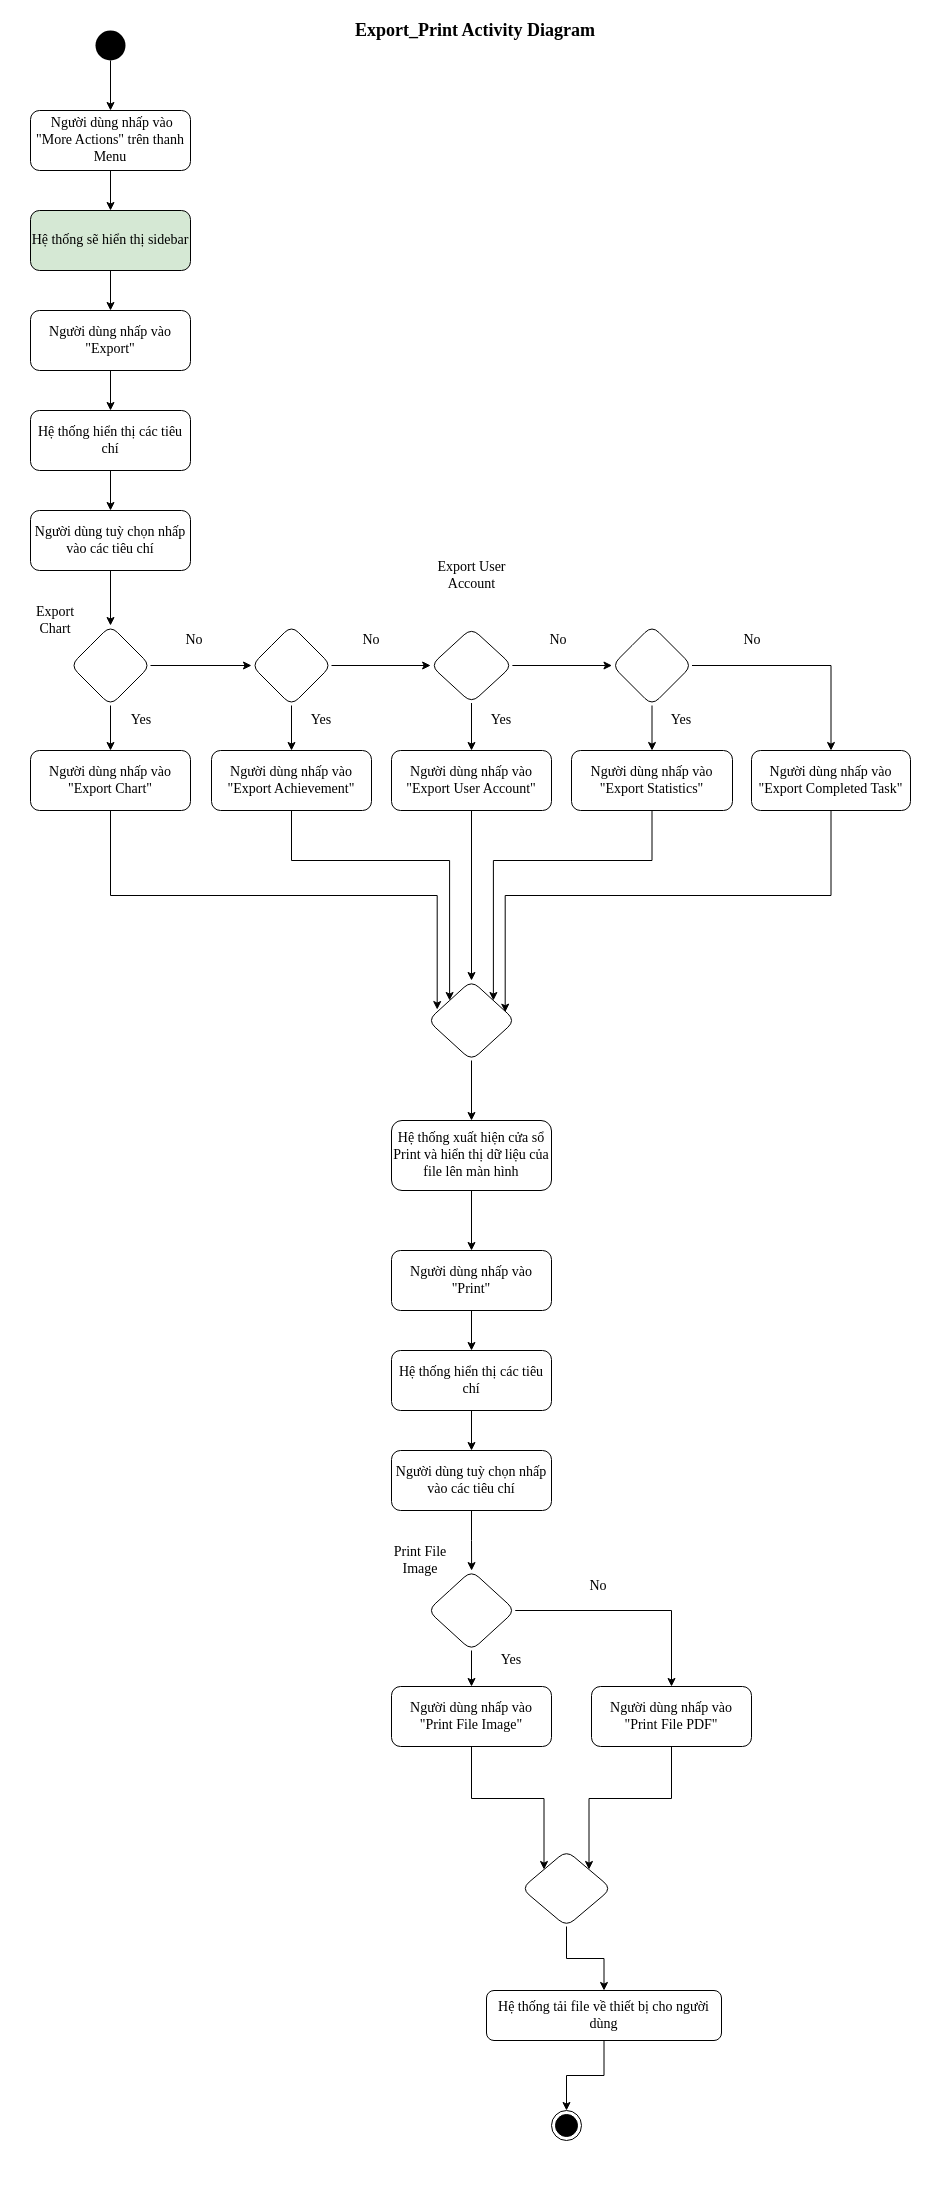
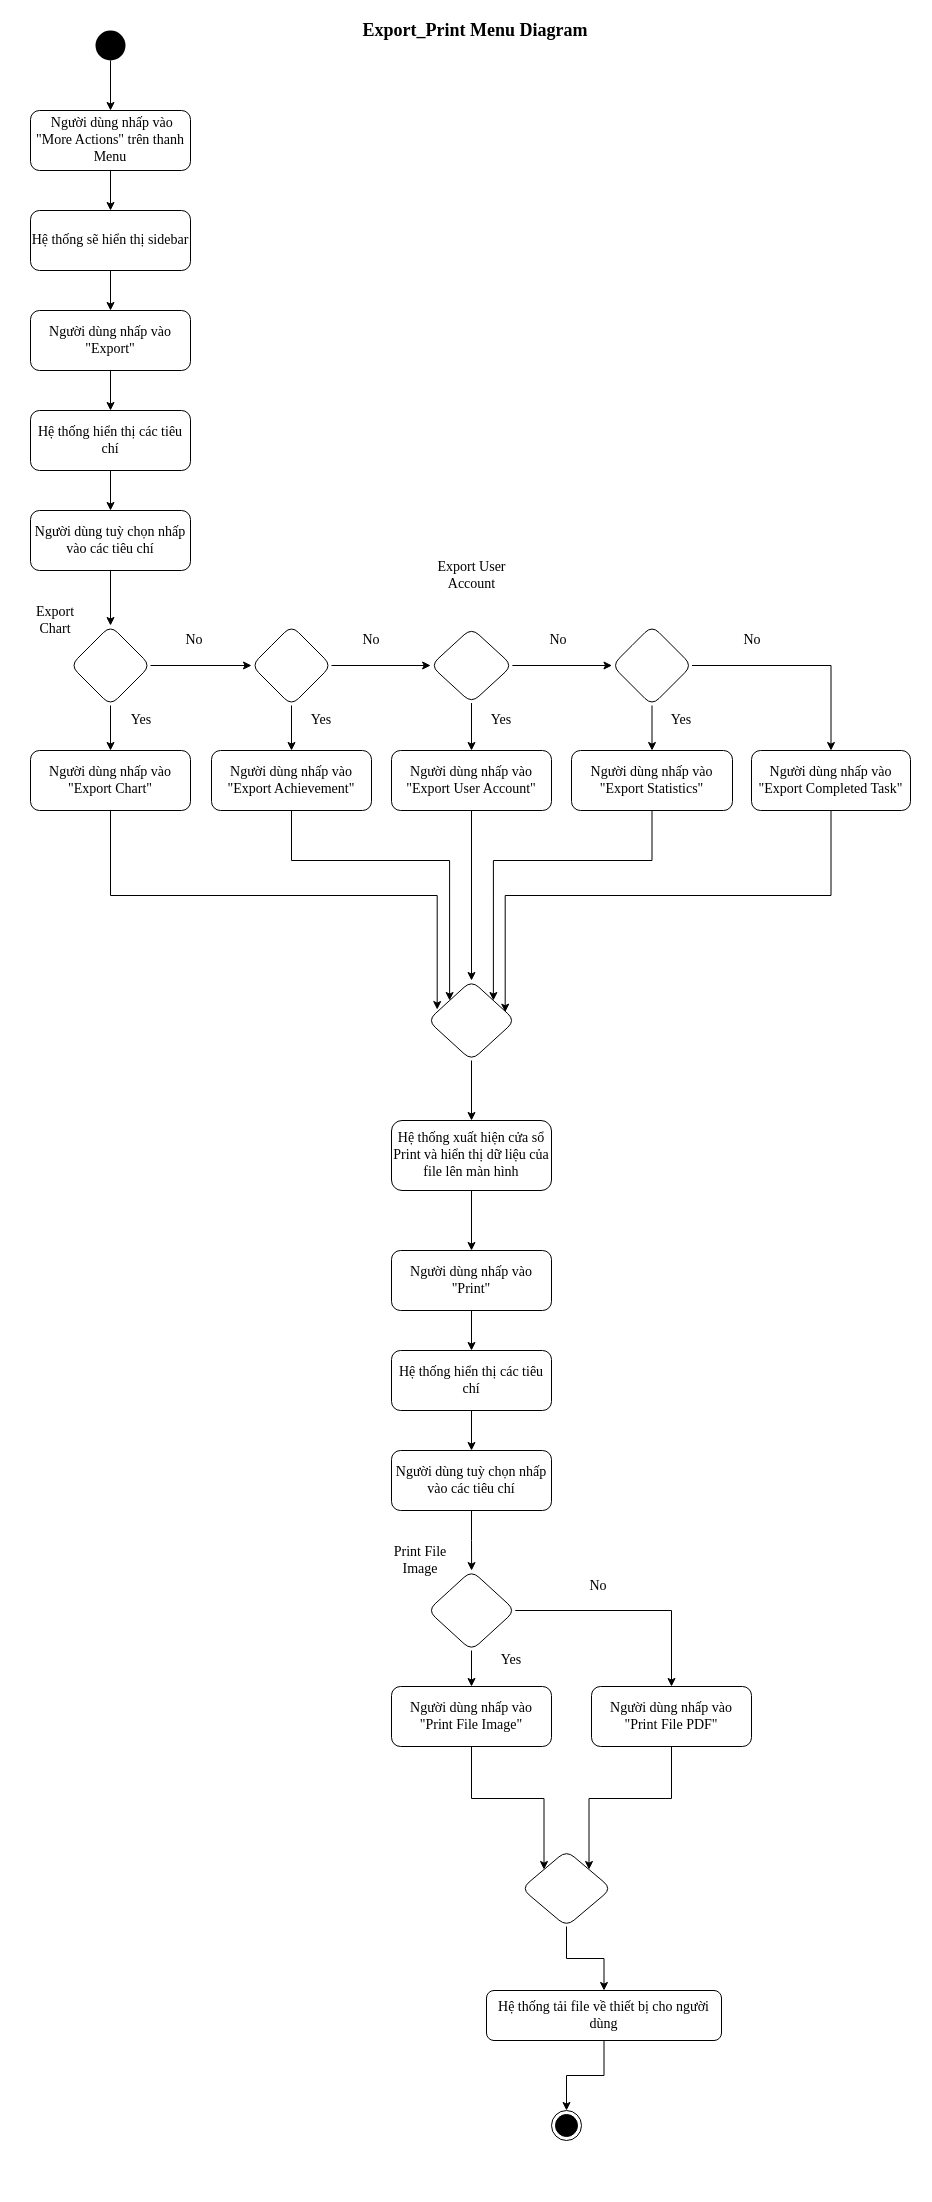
(476, 31) -> (476, 31)
(111, 241) -> (111, 241)
